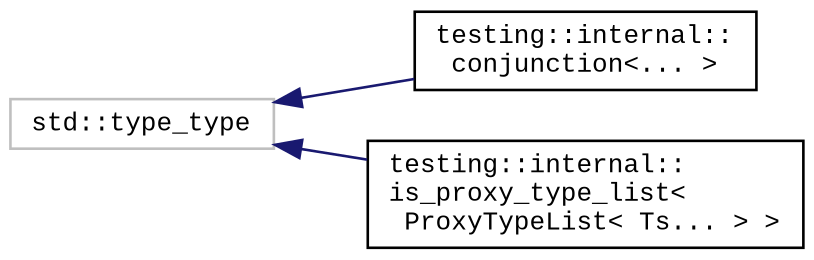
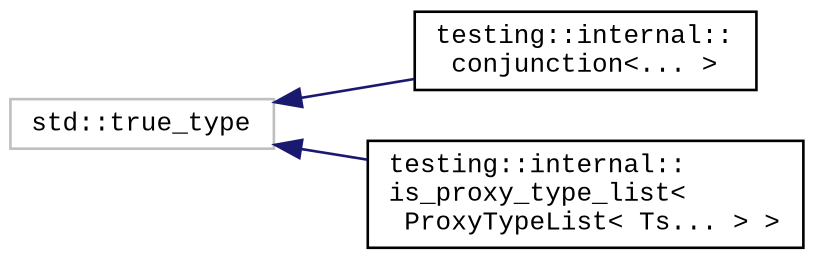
(142, 124) -> (142, 124)
